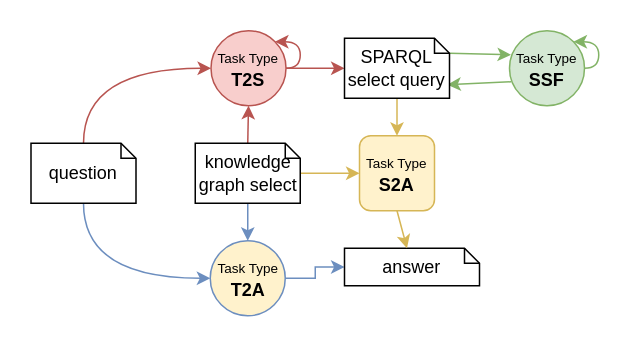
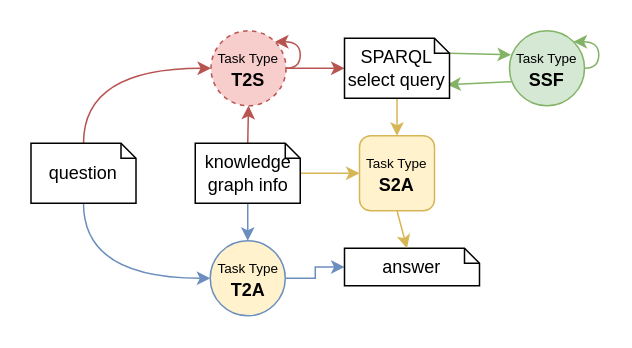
(248, 68) -> (248, 68)
(248, 173) -> (248, 173)
